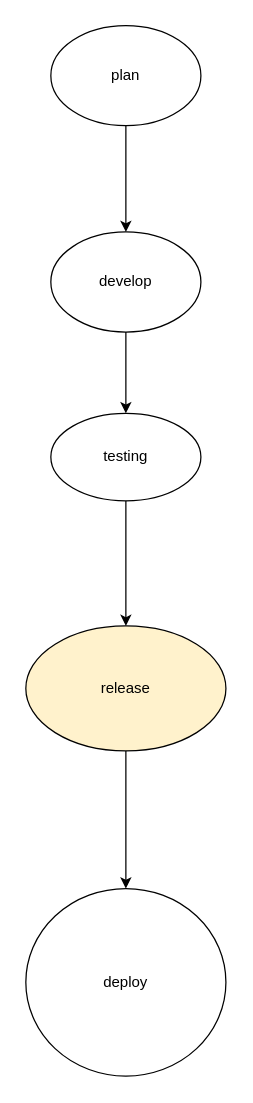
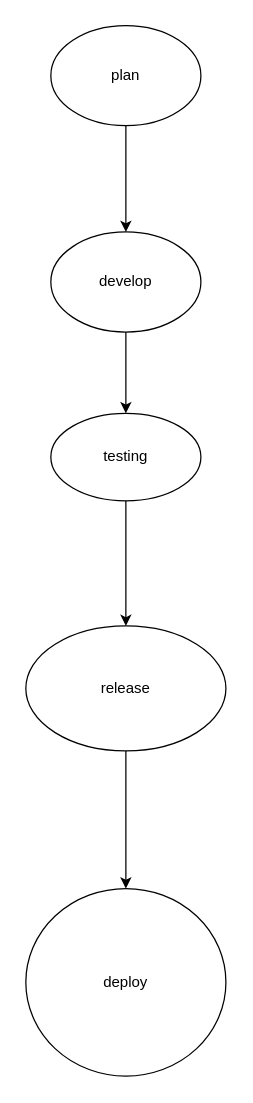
(126, 688) -> (126, 688)
